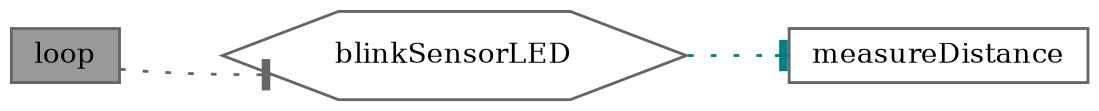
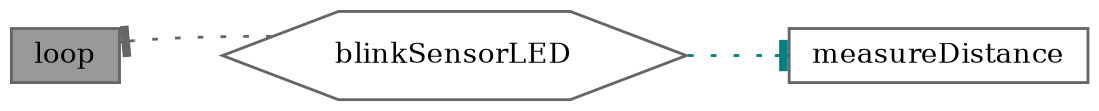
(189, 73) -> (203, 37)
